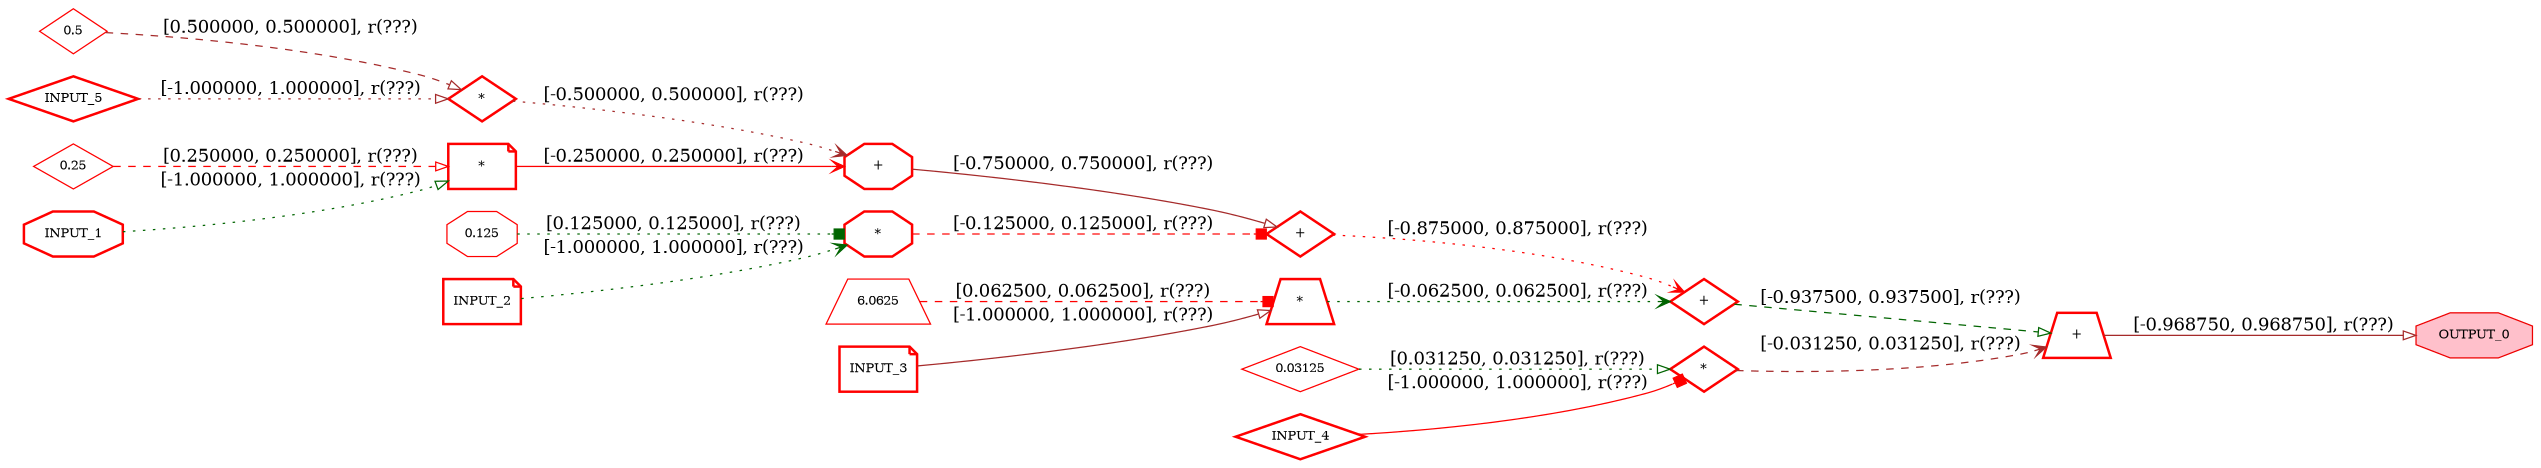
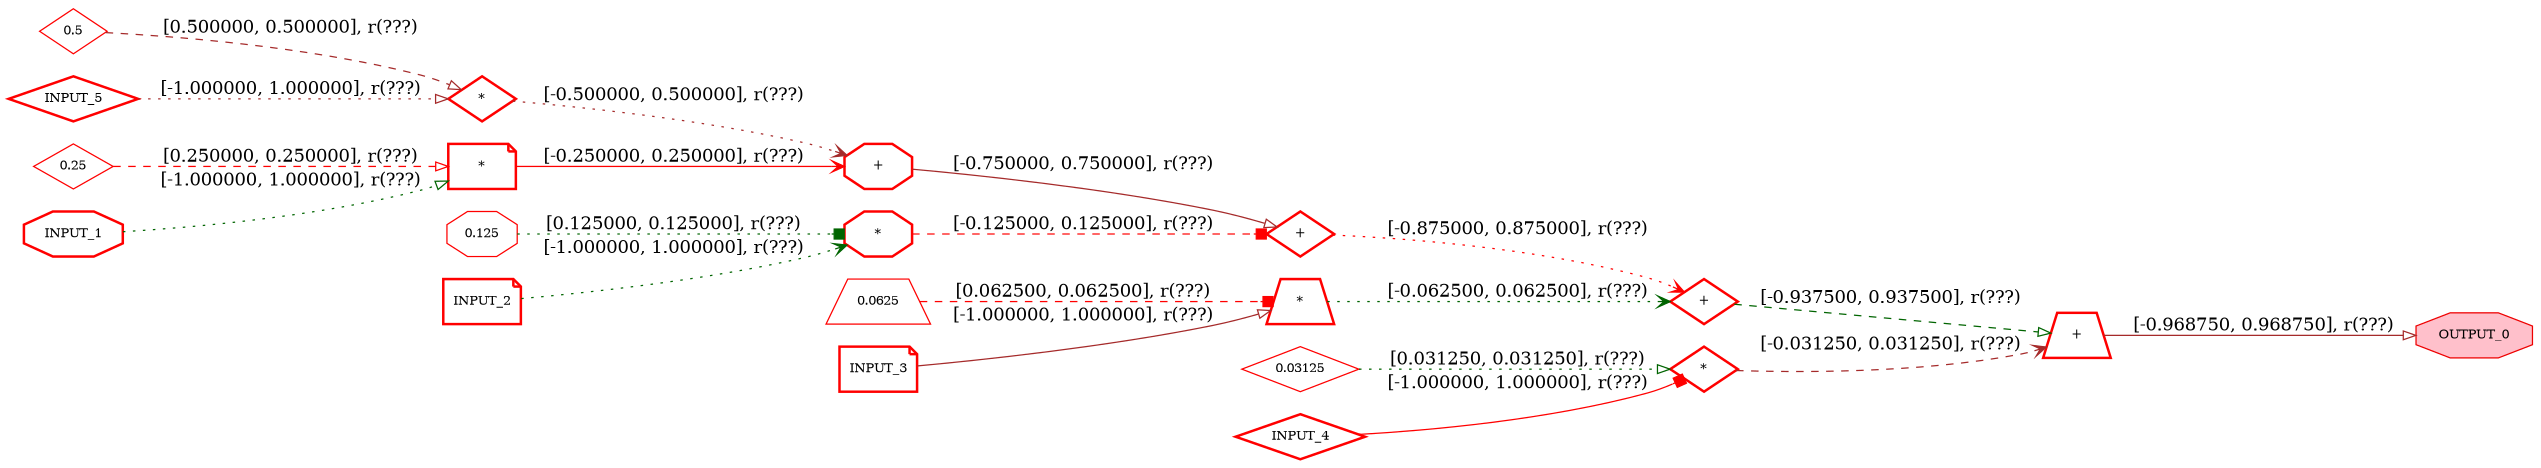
(878, 302) -> (878, 302)
